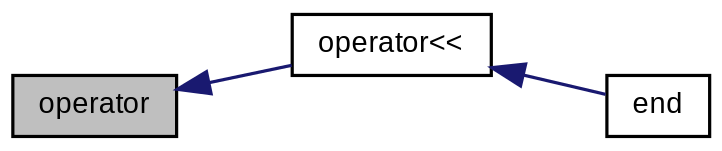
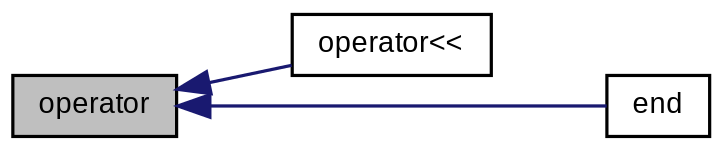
(564, 85) -> (408, 106)
